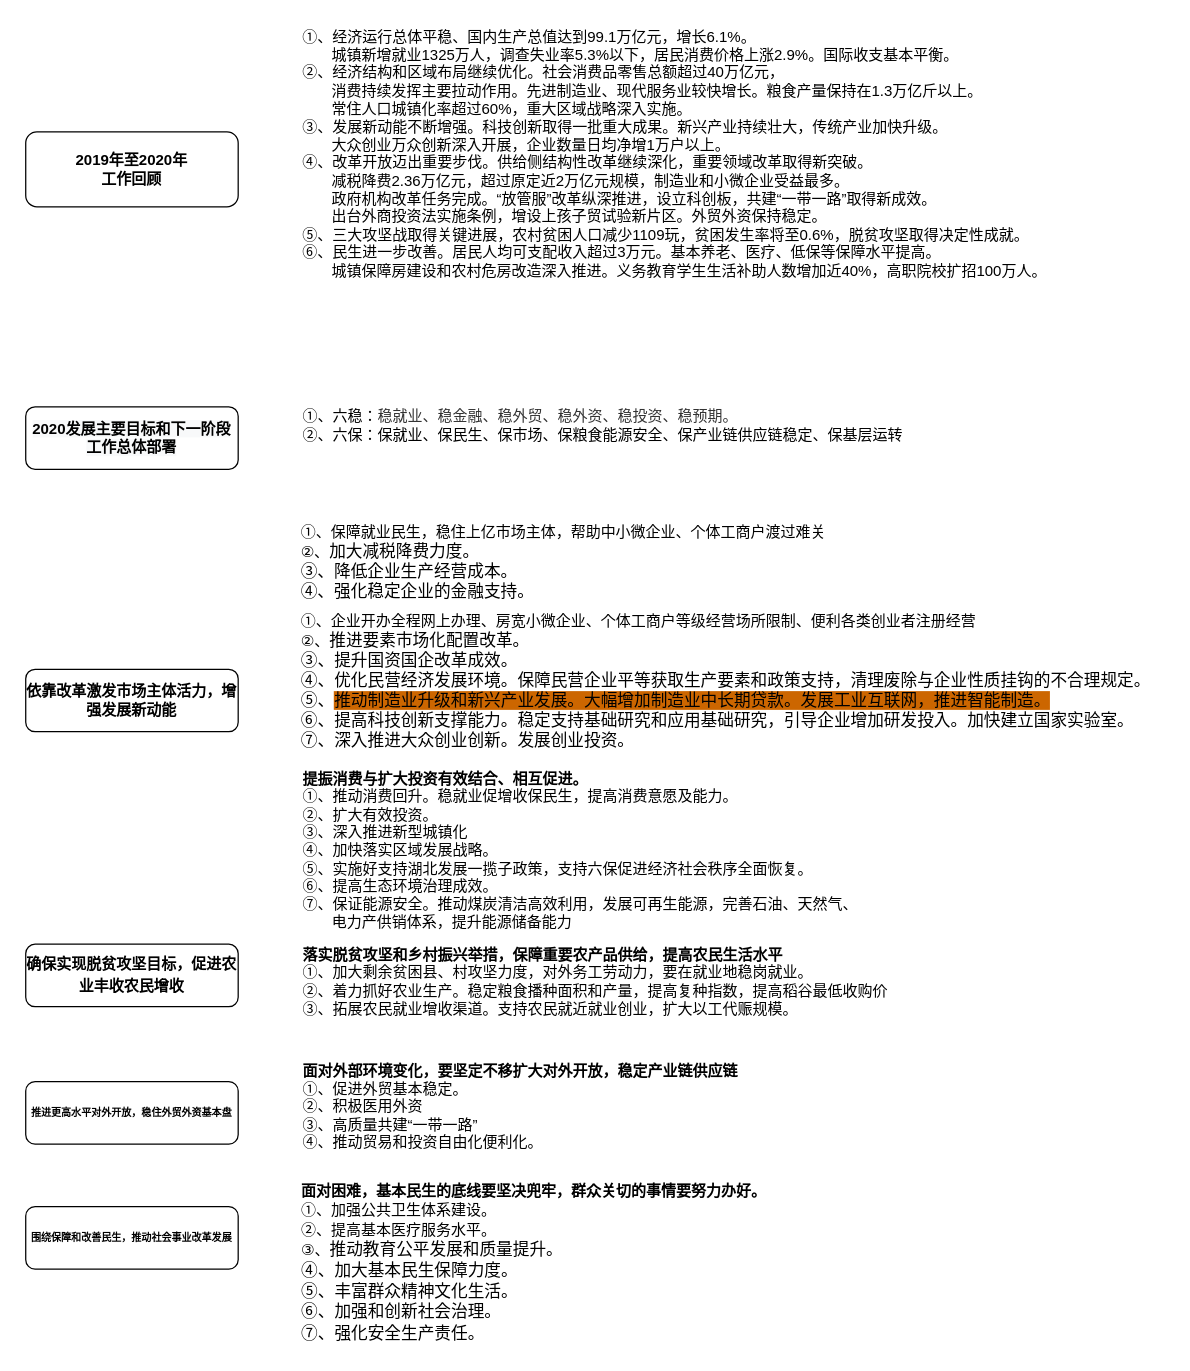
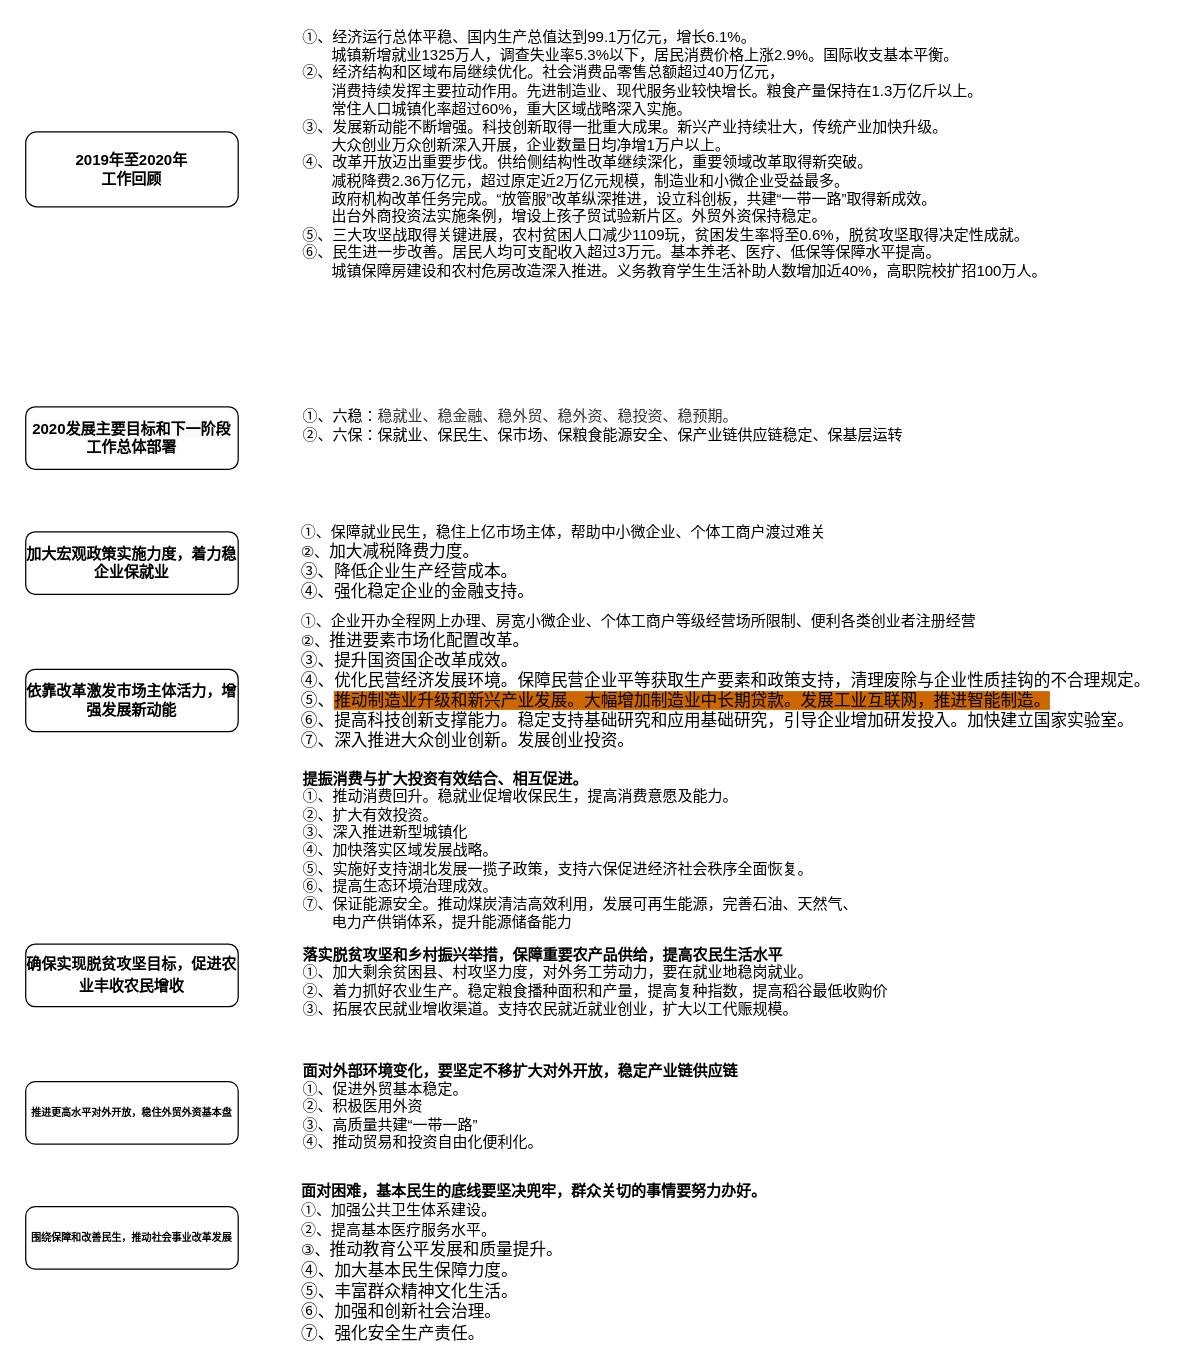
none -> (132, 563)
